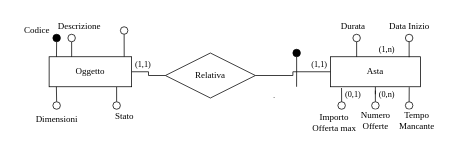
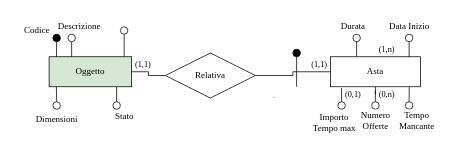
(90, 72) -> (90, 72)
(335, 123) -> (335, 123)
